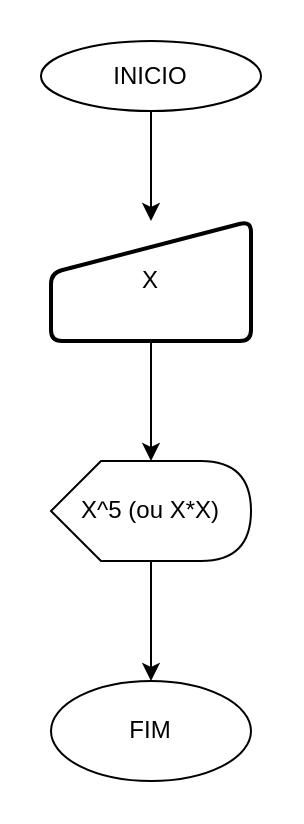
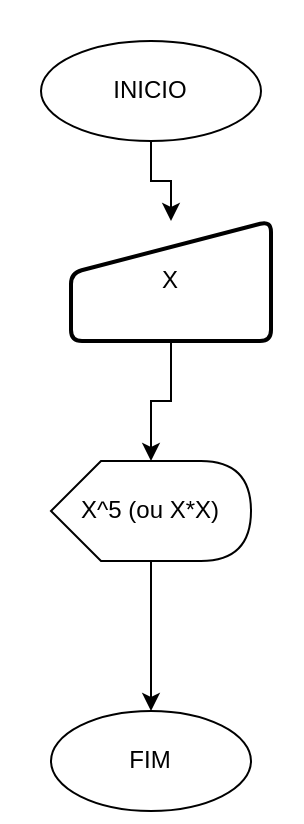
(151, 76) -> (151, 91)
(151, 281) -> (171, 281)
(151, 731) -> (151, 761)
